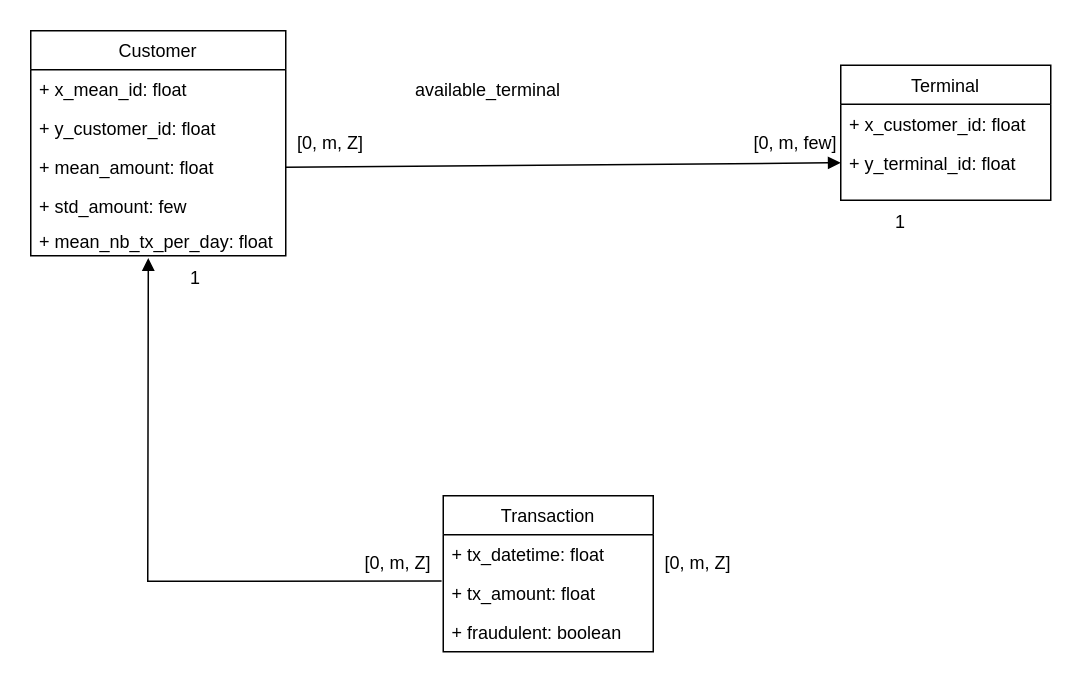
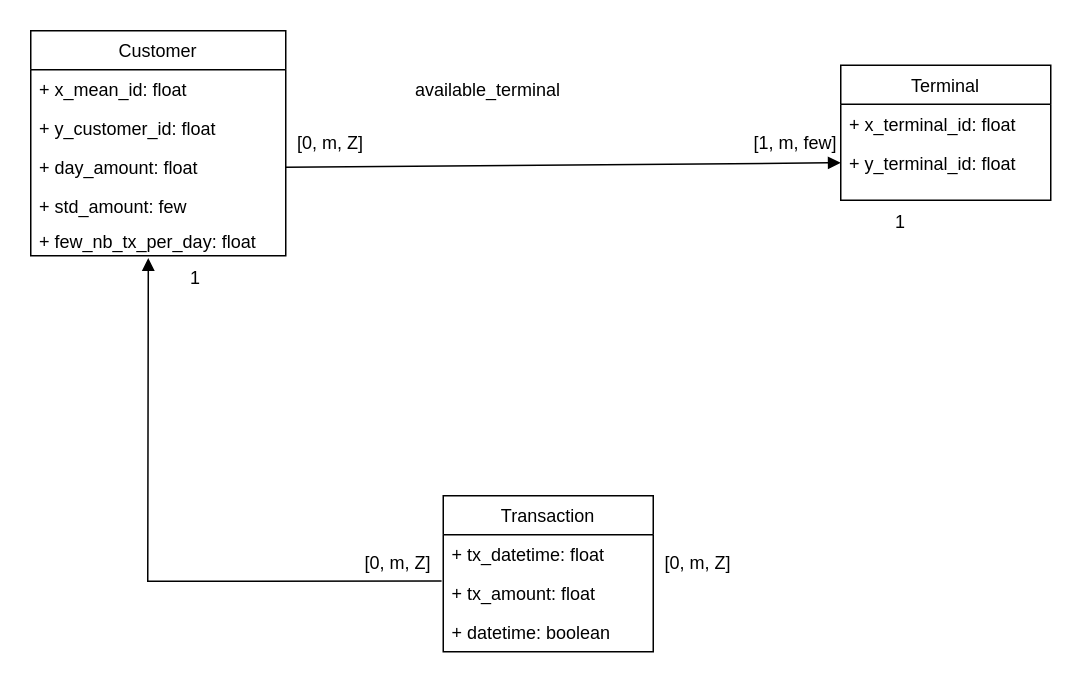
(948, 125) -> (944, 125)
(796, 143) -> (796, 143)
(130, 168) -> (125, 168)
(168, 242) -> (163, 242)
(546, 633) -> (536, 633)
